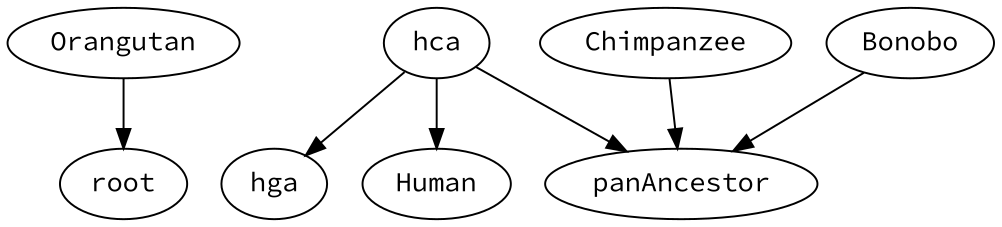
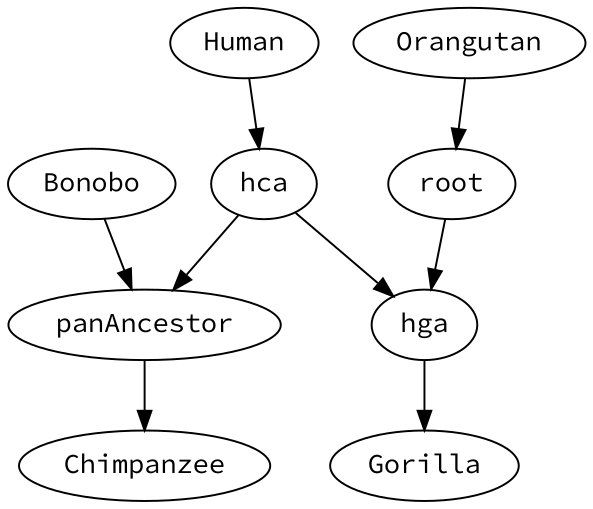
(437, 104) -> (253, 104)
(672, 104) -> (145, 386)
none -> (440, 244)
none -> (424, 466)
